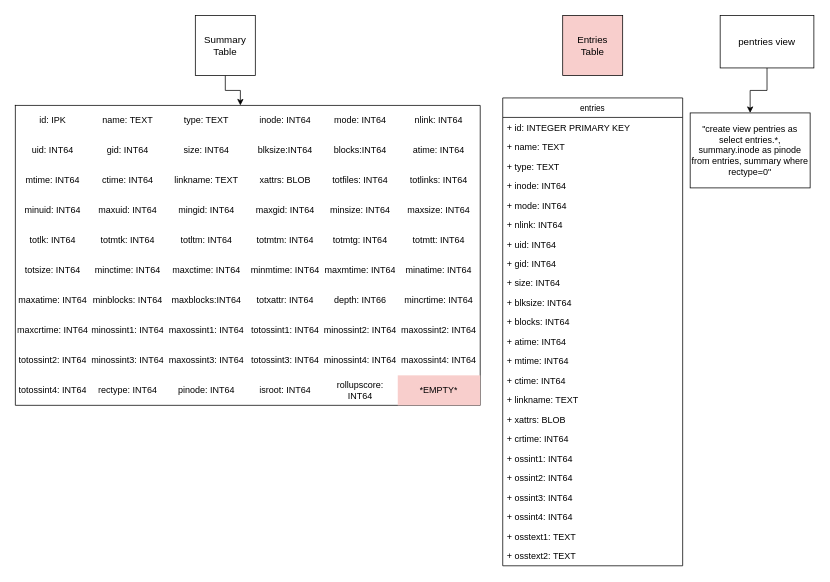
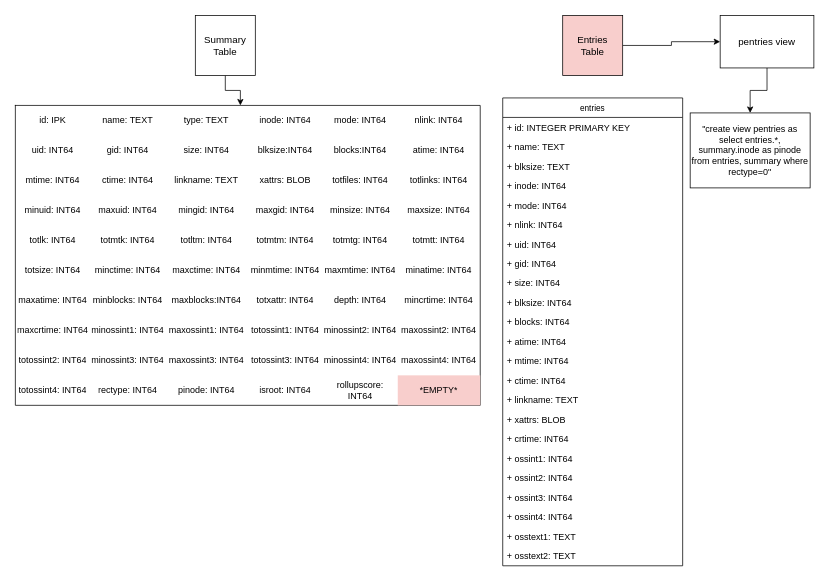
none -> (671, 45)
(534, 167) -> (539, 167)
(360, 300) -> (360, 300)
